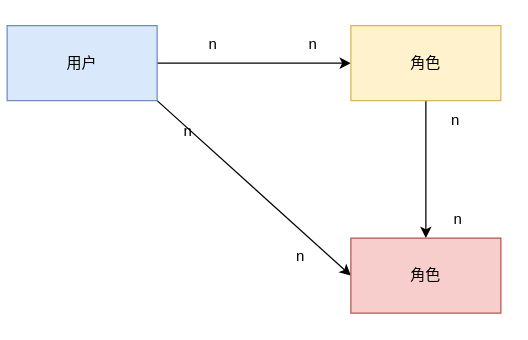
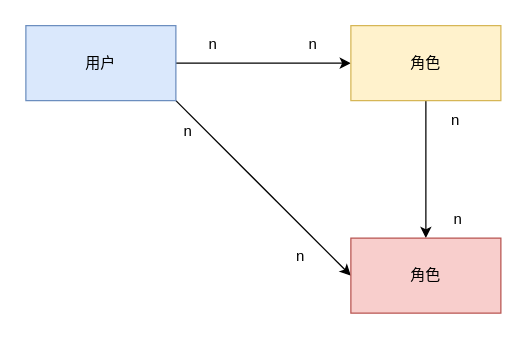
(82, 63) -> (101, 63)
